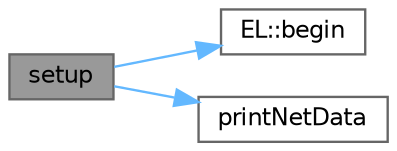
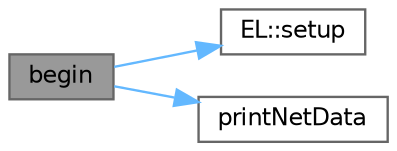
(293, 32) -> (293, 32)
(61, 77) -> (61, 77)
